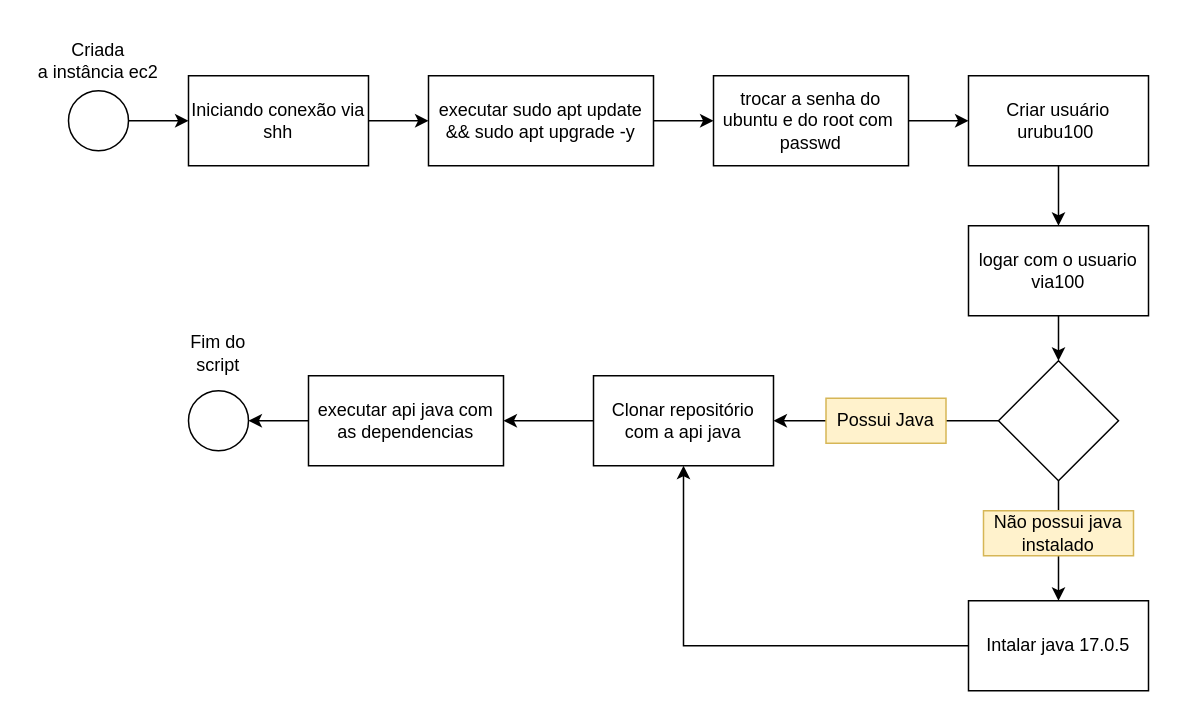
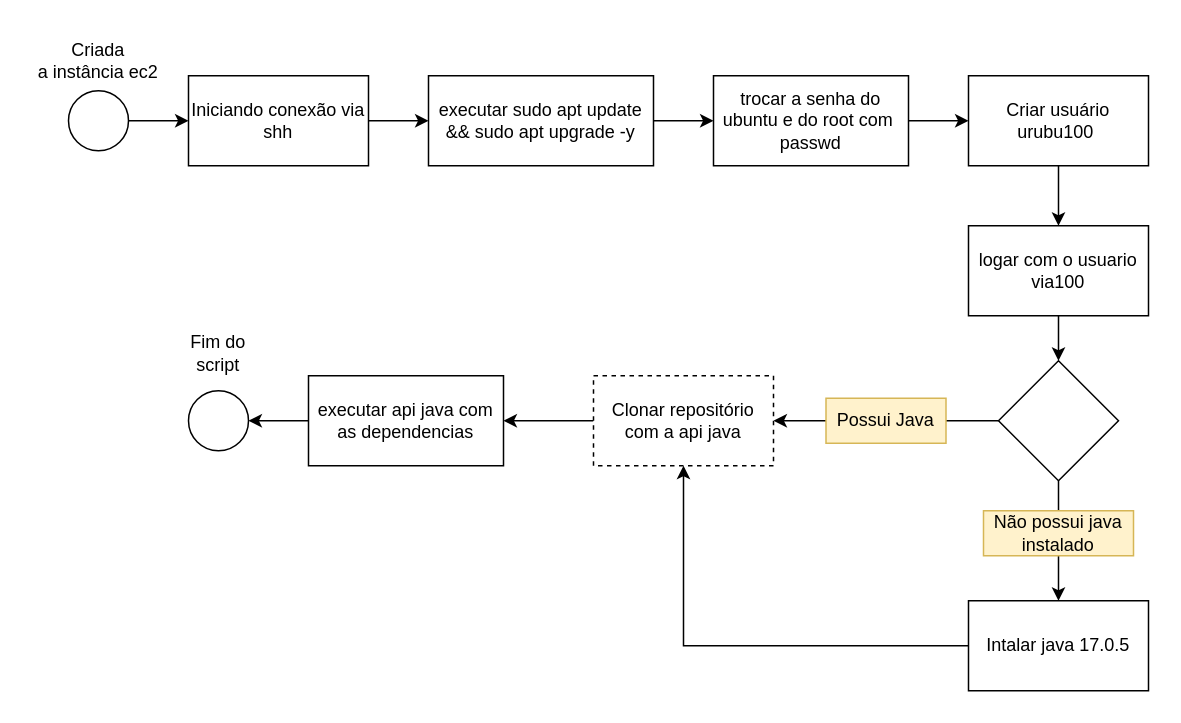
(683, 421) -> (683, 421)
